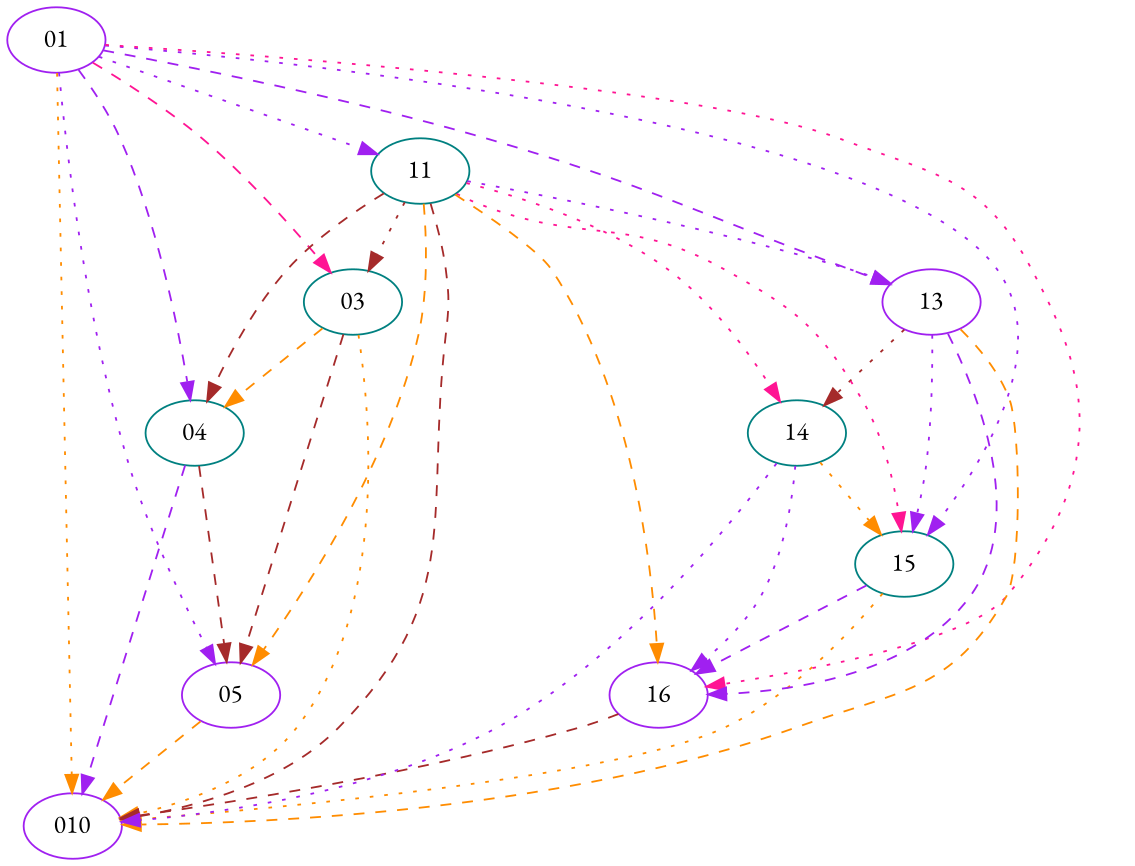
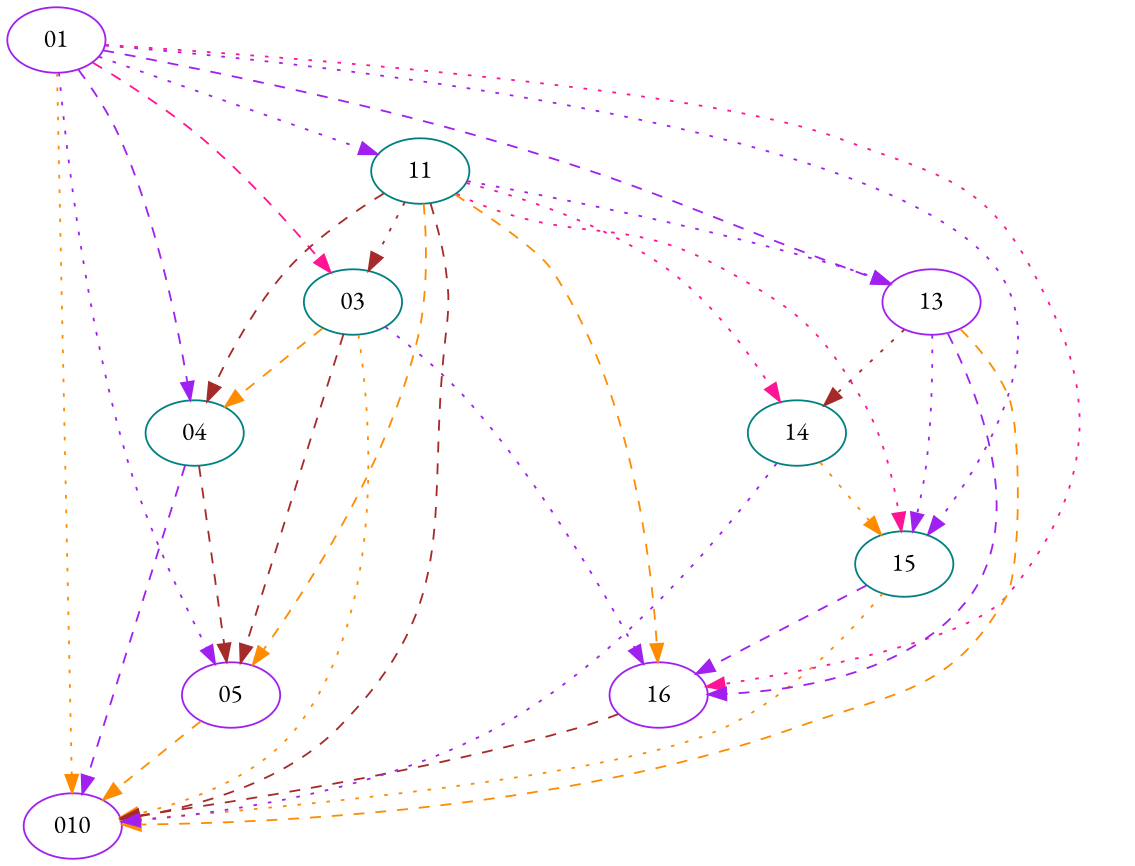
(772, 573) -> (526, 474)
